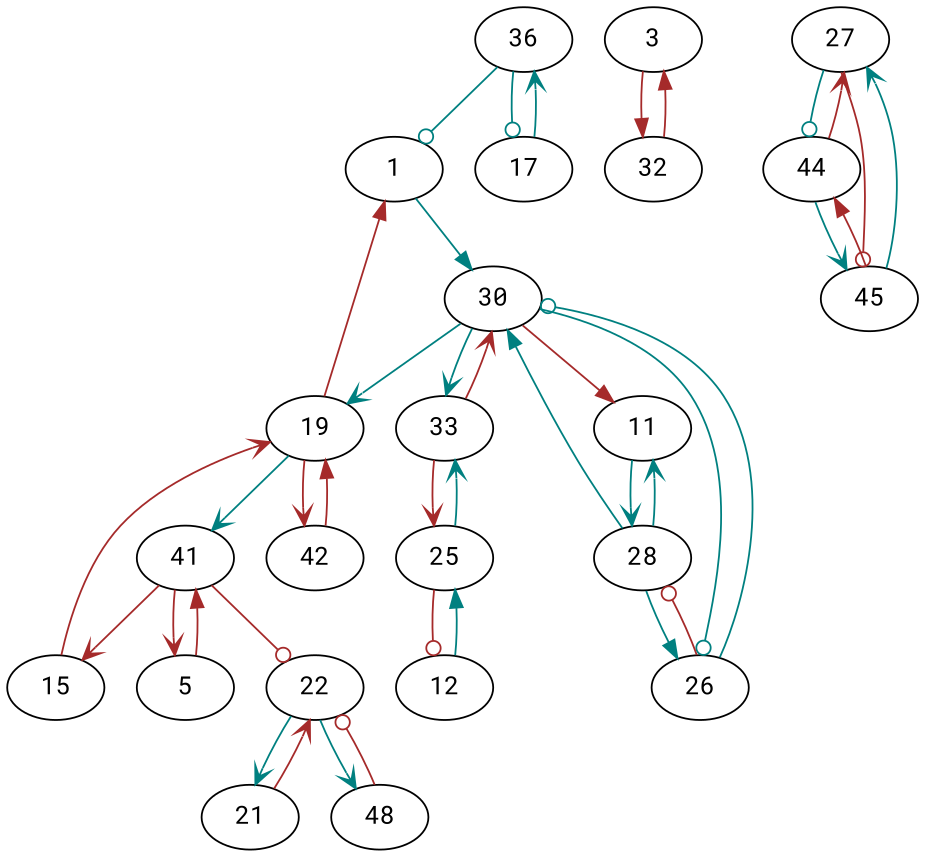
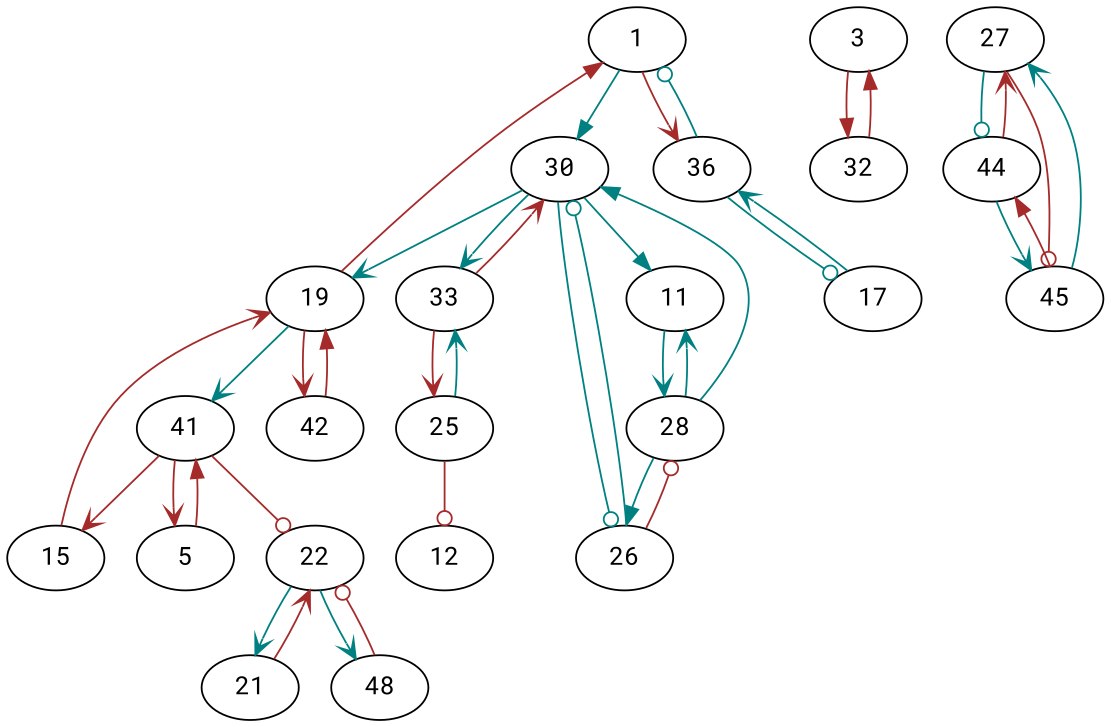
none -> (655, 99)
(561, 358) -> (611, 227)
(457, 632) -> none
